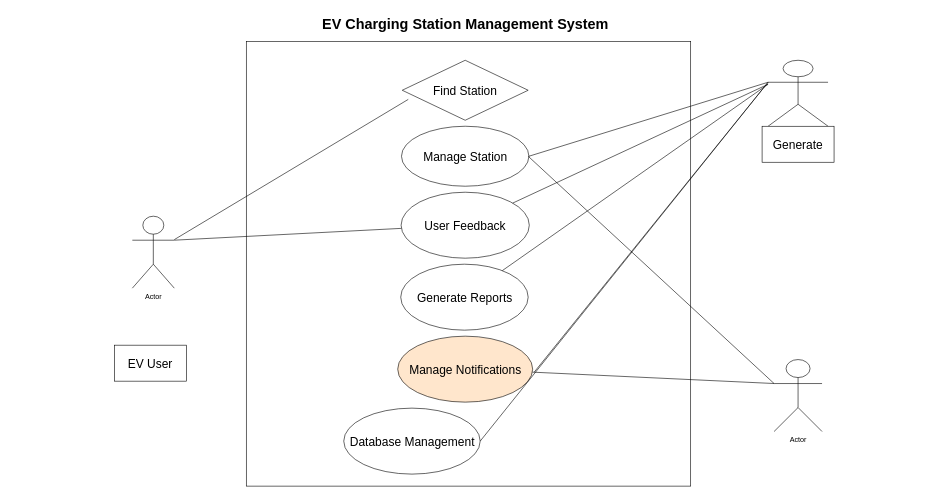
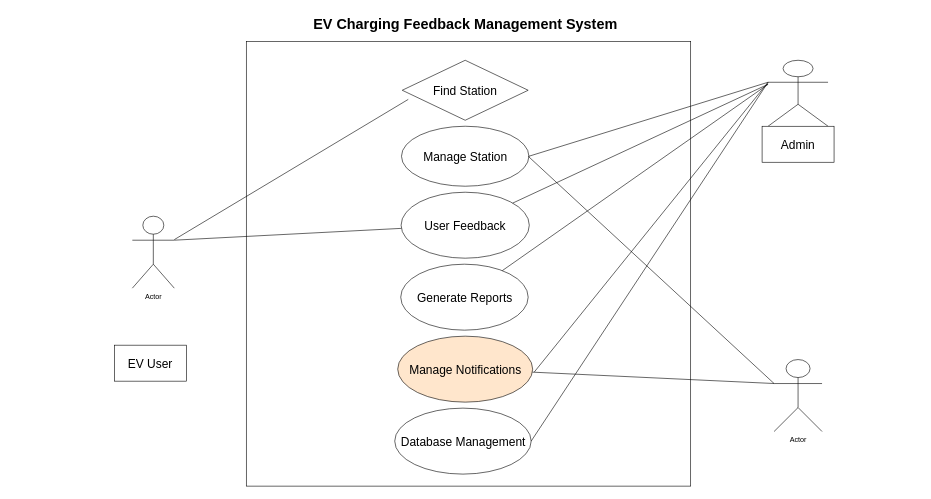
(466, 24) -> (466, 24)
(798, 144) -> (798, 144)
(412, 441) -> (463, 441)
